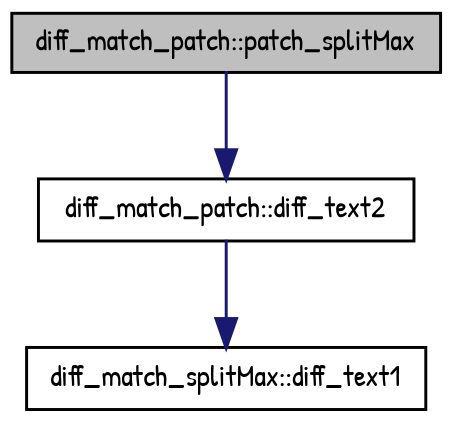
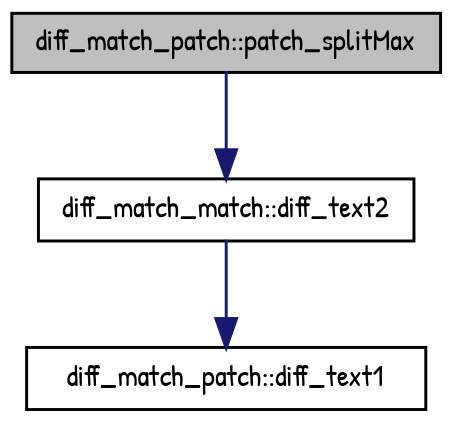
(226, 210) -> (226, 210)
(226, 378) -> (226, 378)
